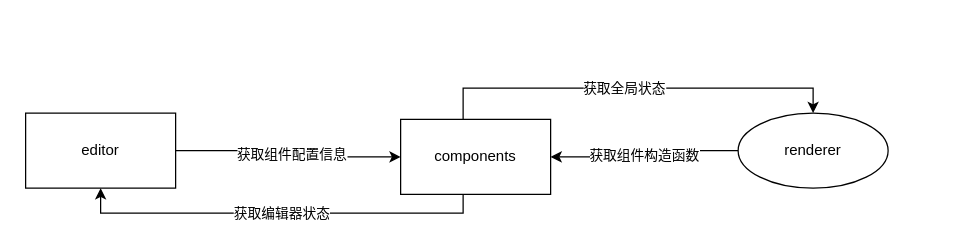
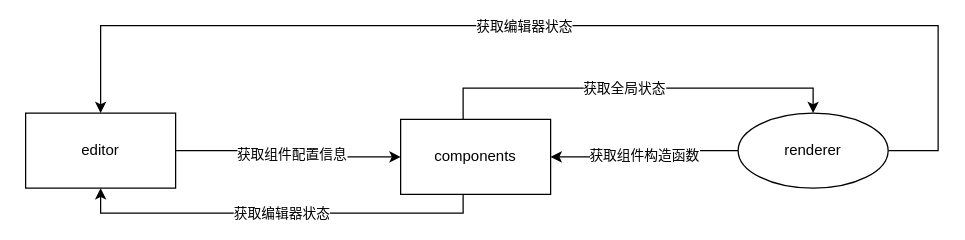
none -> (568, 26)
